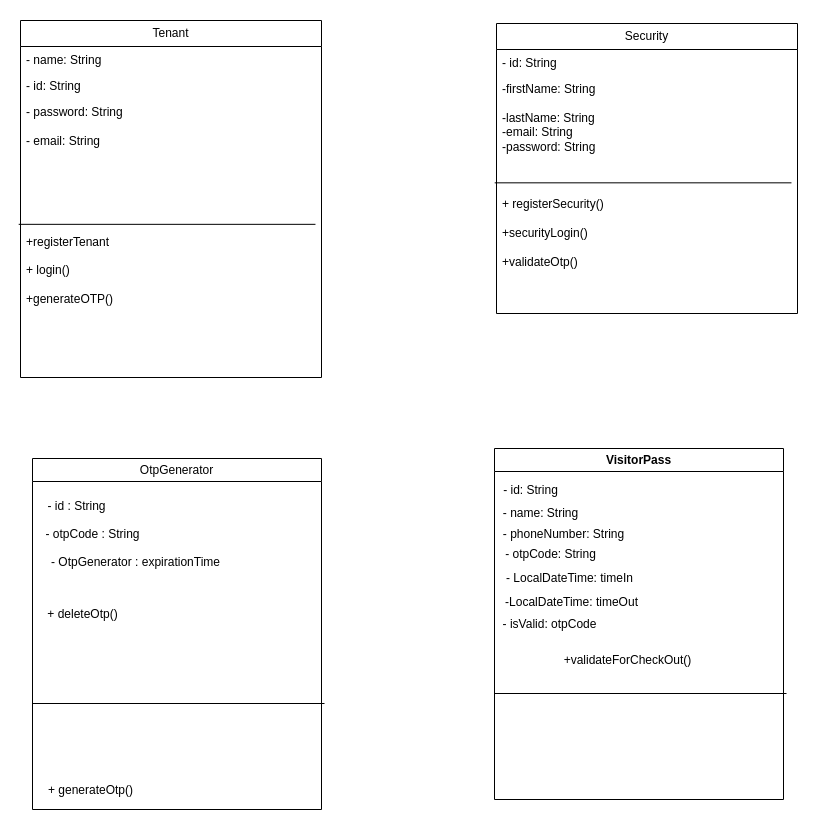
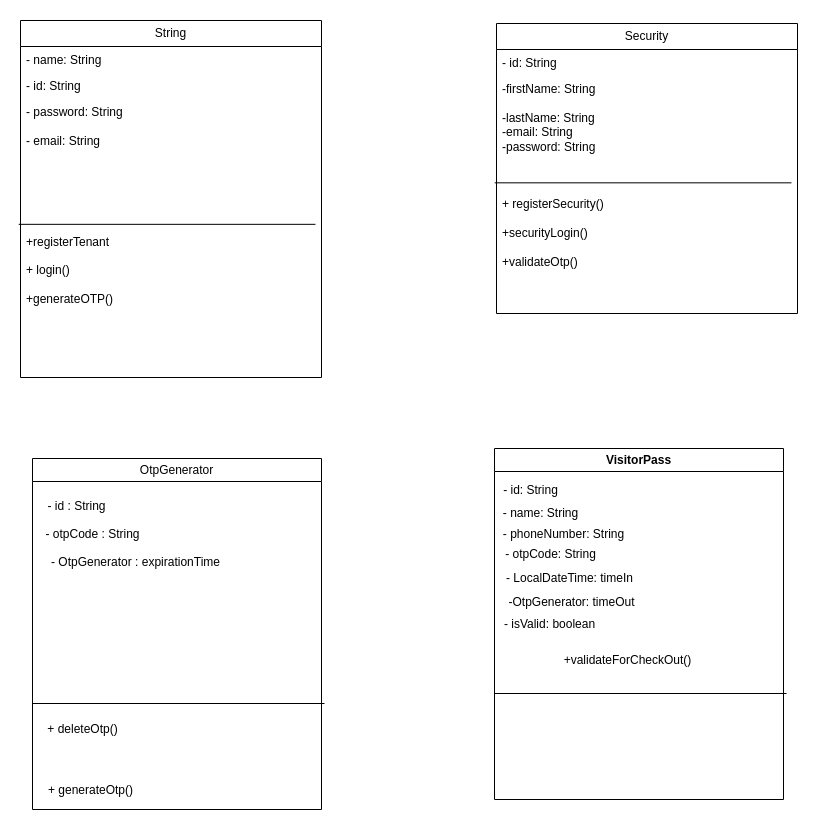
(171, 34) -> (171, 34)
(572, 603) -> (572, 603)
(83, 615) -> (83, 730)
(550, 625) -> (550, 625)
